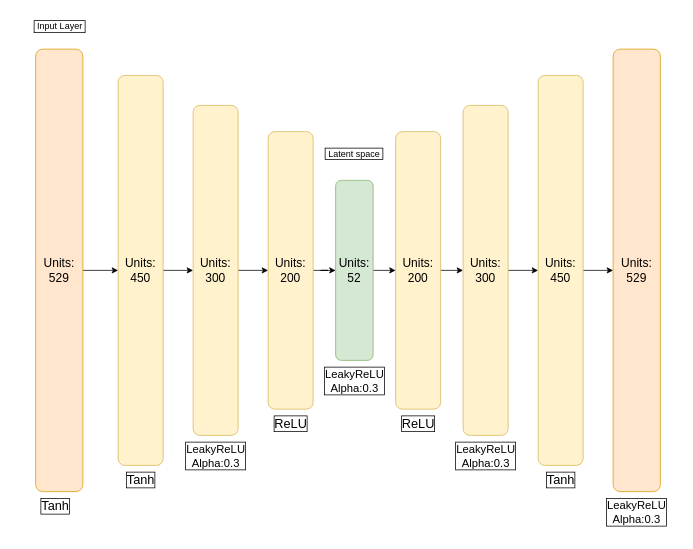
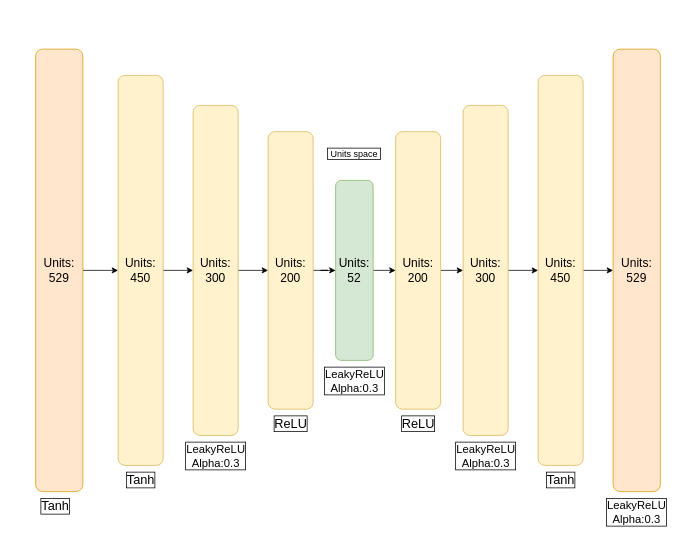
(59, 27) -> none
(354, 154) -> (354, 154)
